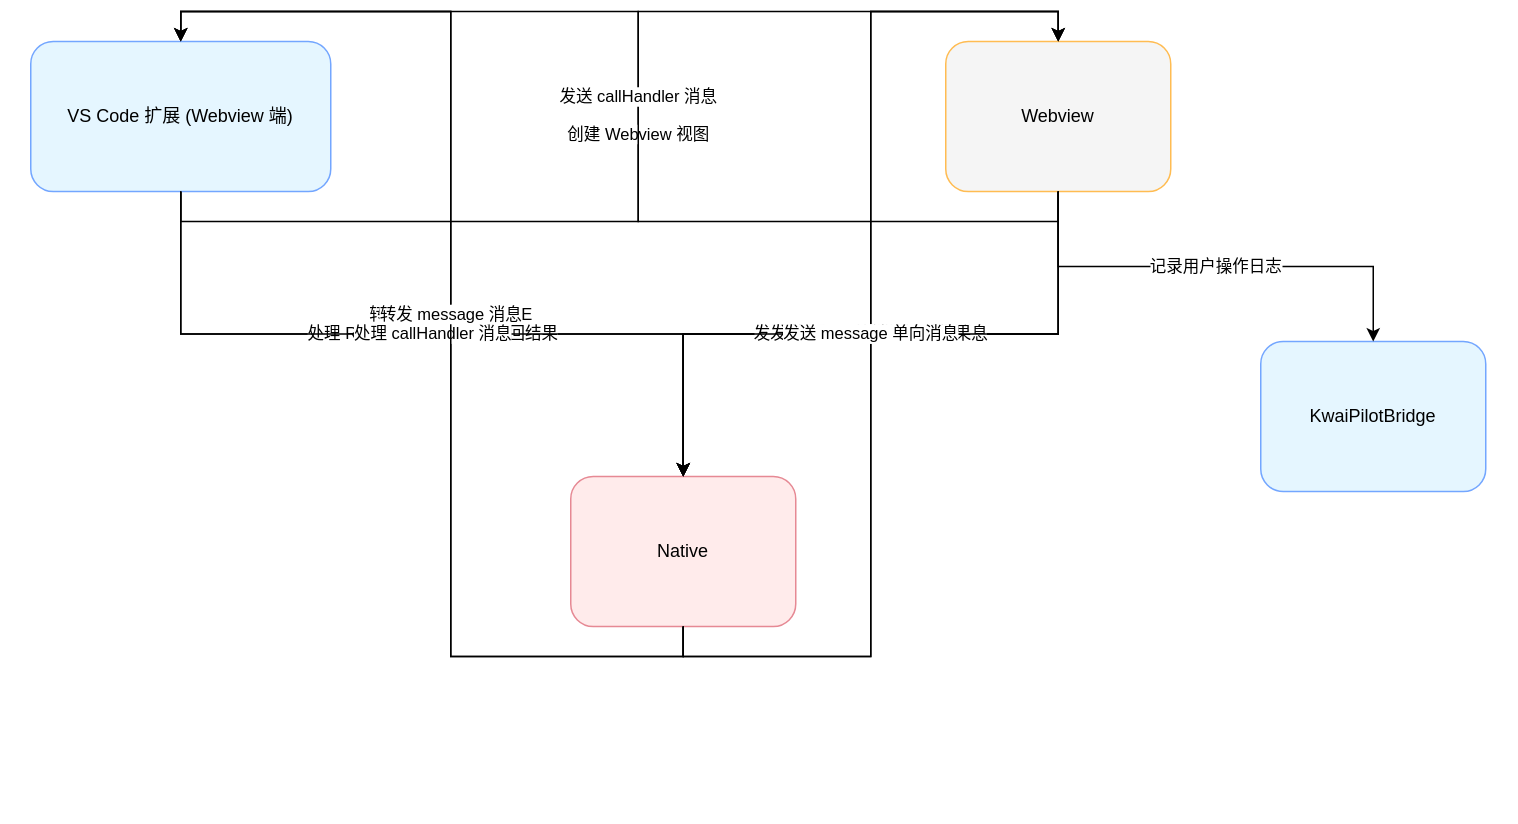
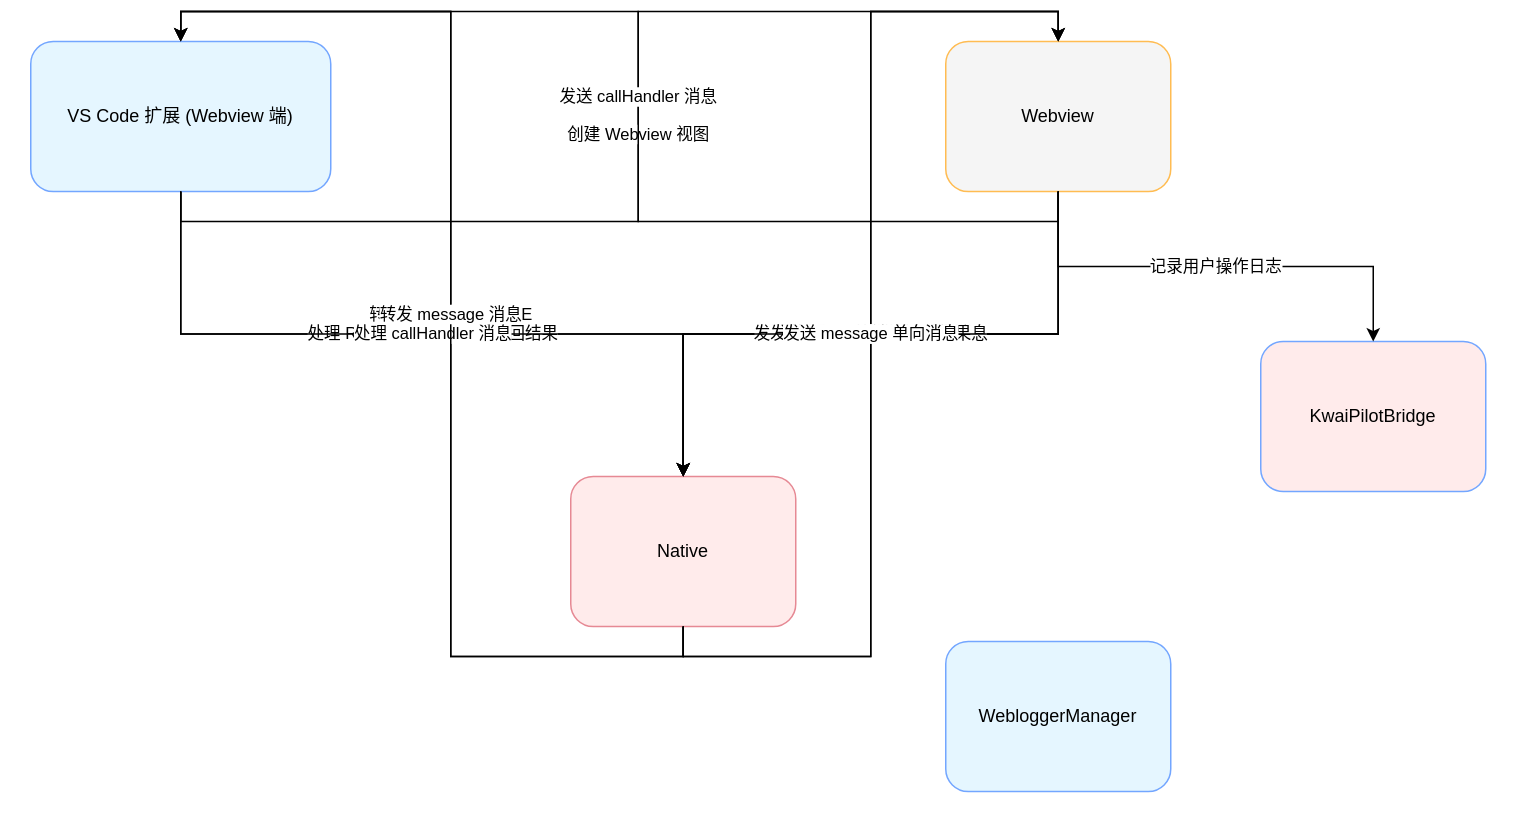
(1373, 416) -> (1373, 416)
none -> (1058, 716)
